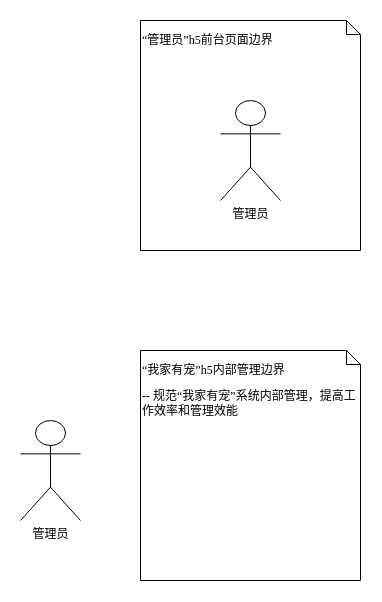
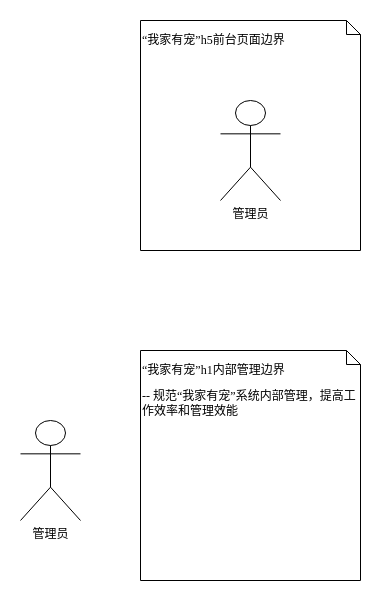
(210, 29) -> (216, 29)
(252, 373) -> (252, 373)
